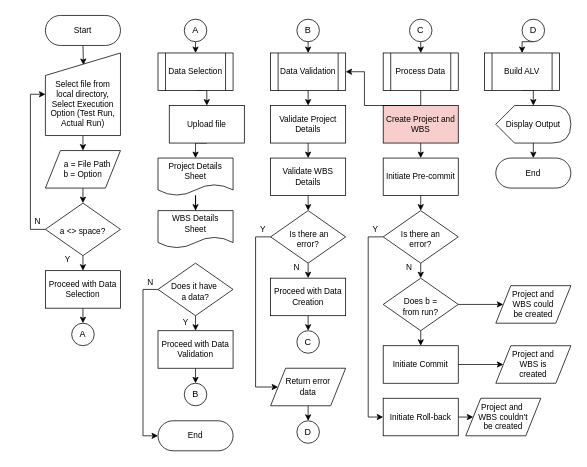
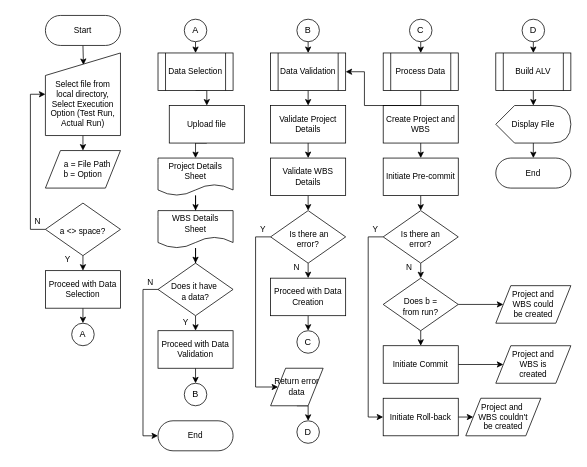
(522, 72) -> (533, 72)
(420, 124) -> (420, 124)
(533, 124) -> (533, 124)
(83, 196) -> none
none -> (195, 258)
(308, 387) -> (297, 387)
